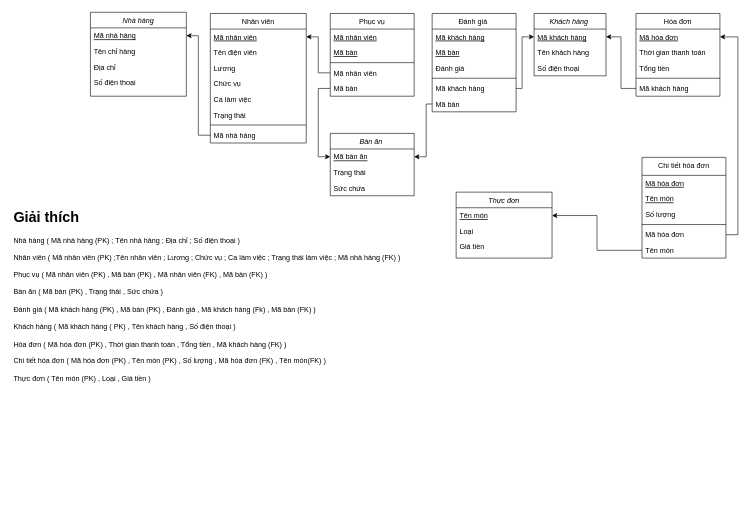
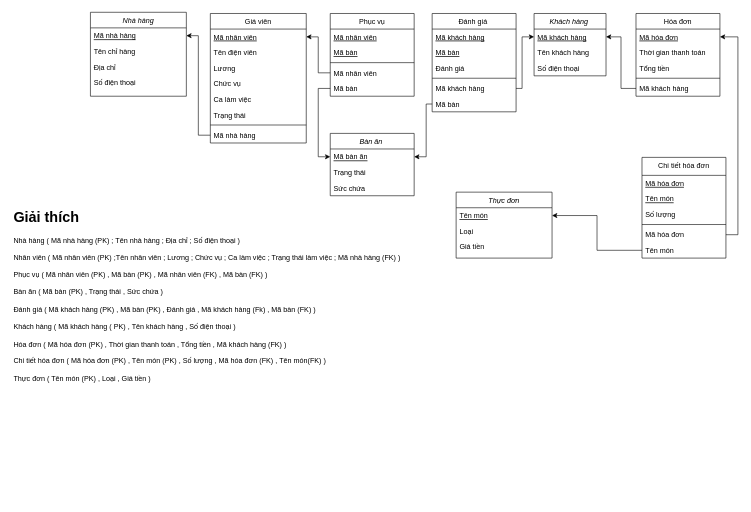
(258, 22) -> (258, 22)
